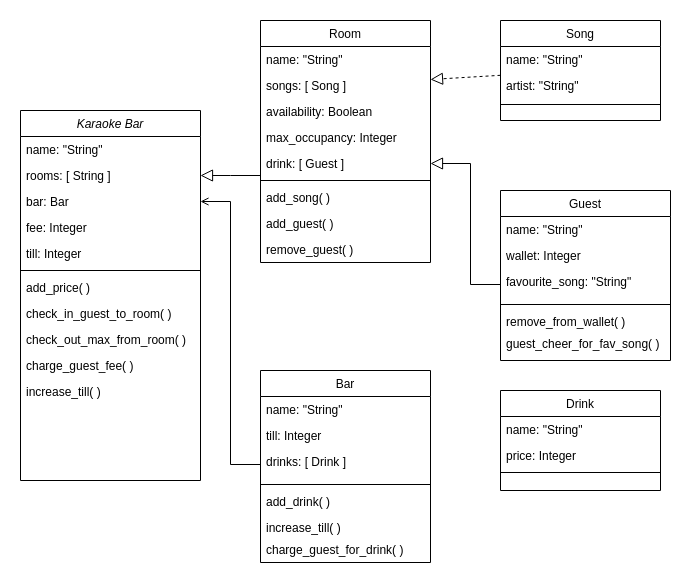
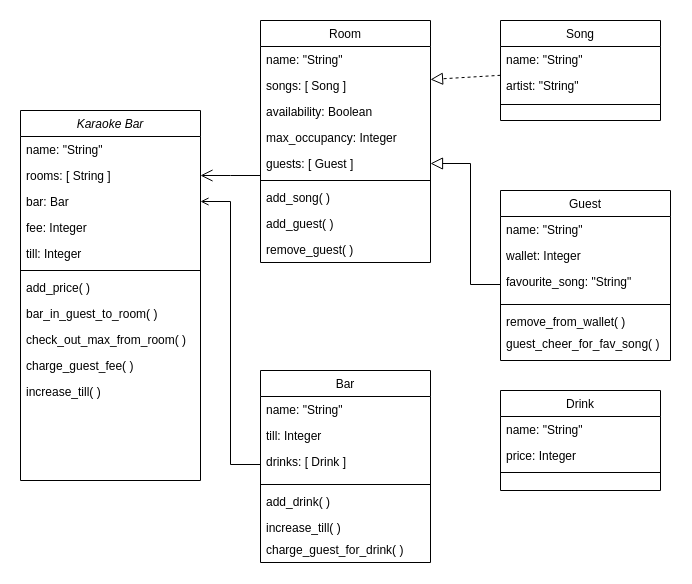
(312, 164) -> (317, 164)
(214, 176) -> (209, 176)
(107, 314) -> (100, 314)
